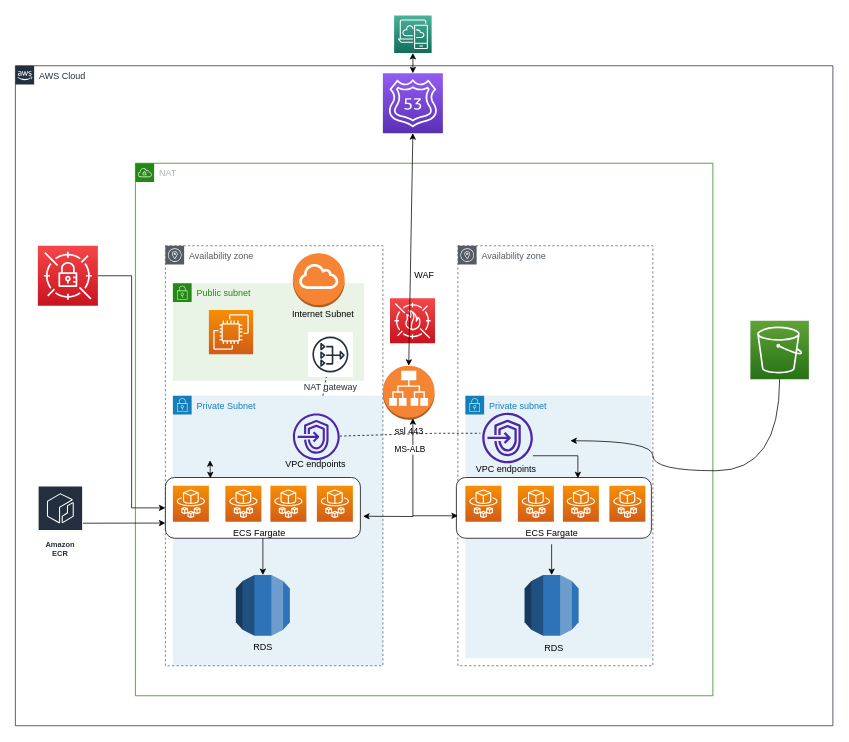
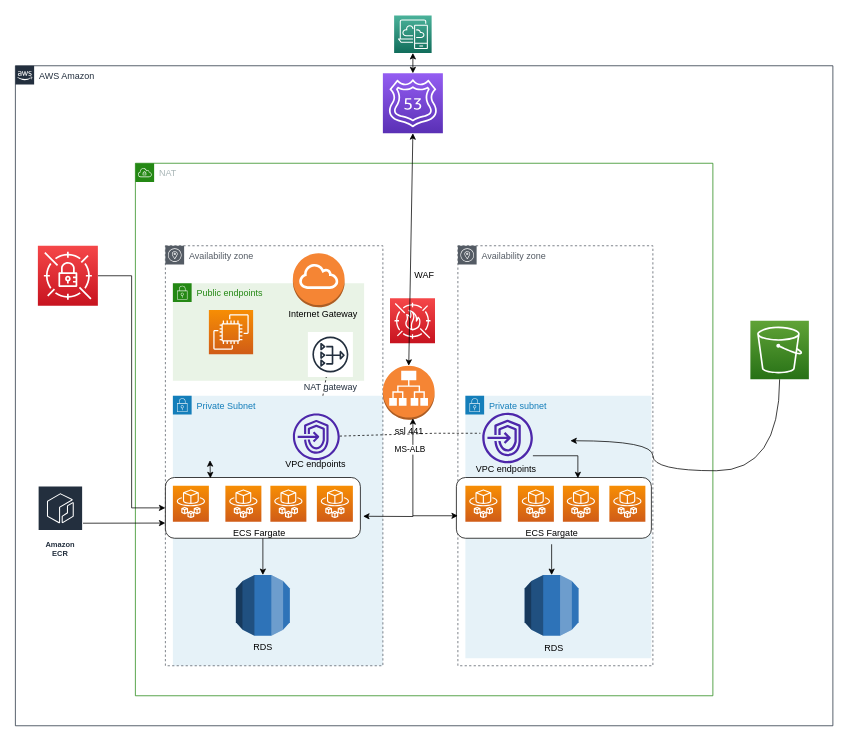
(60, 76) -> (63, 76)
(226, 294) -> (233, 294)
(323, 315) -> (323, 315)
(410, 431) -> (410, 431)
